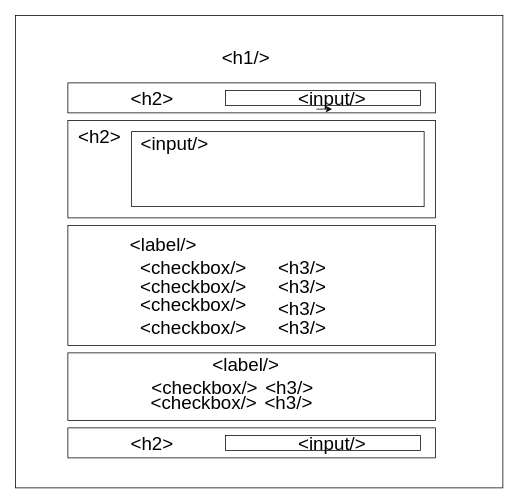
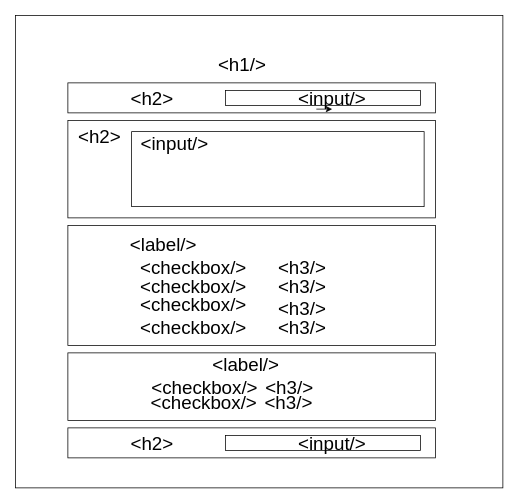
(246, 57) -> (242, 64)
